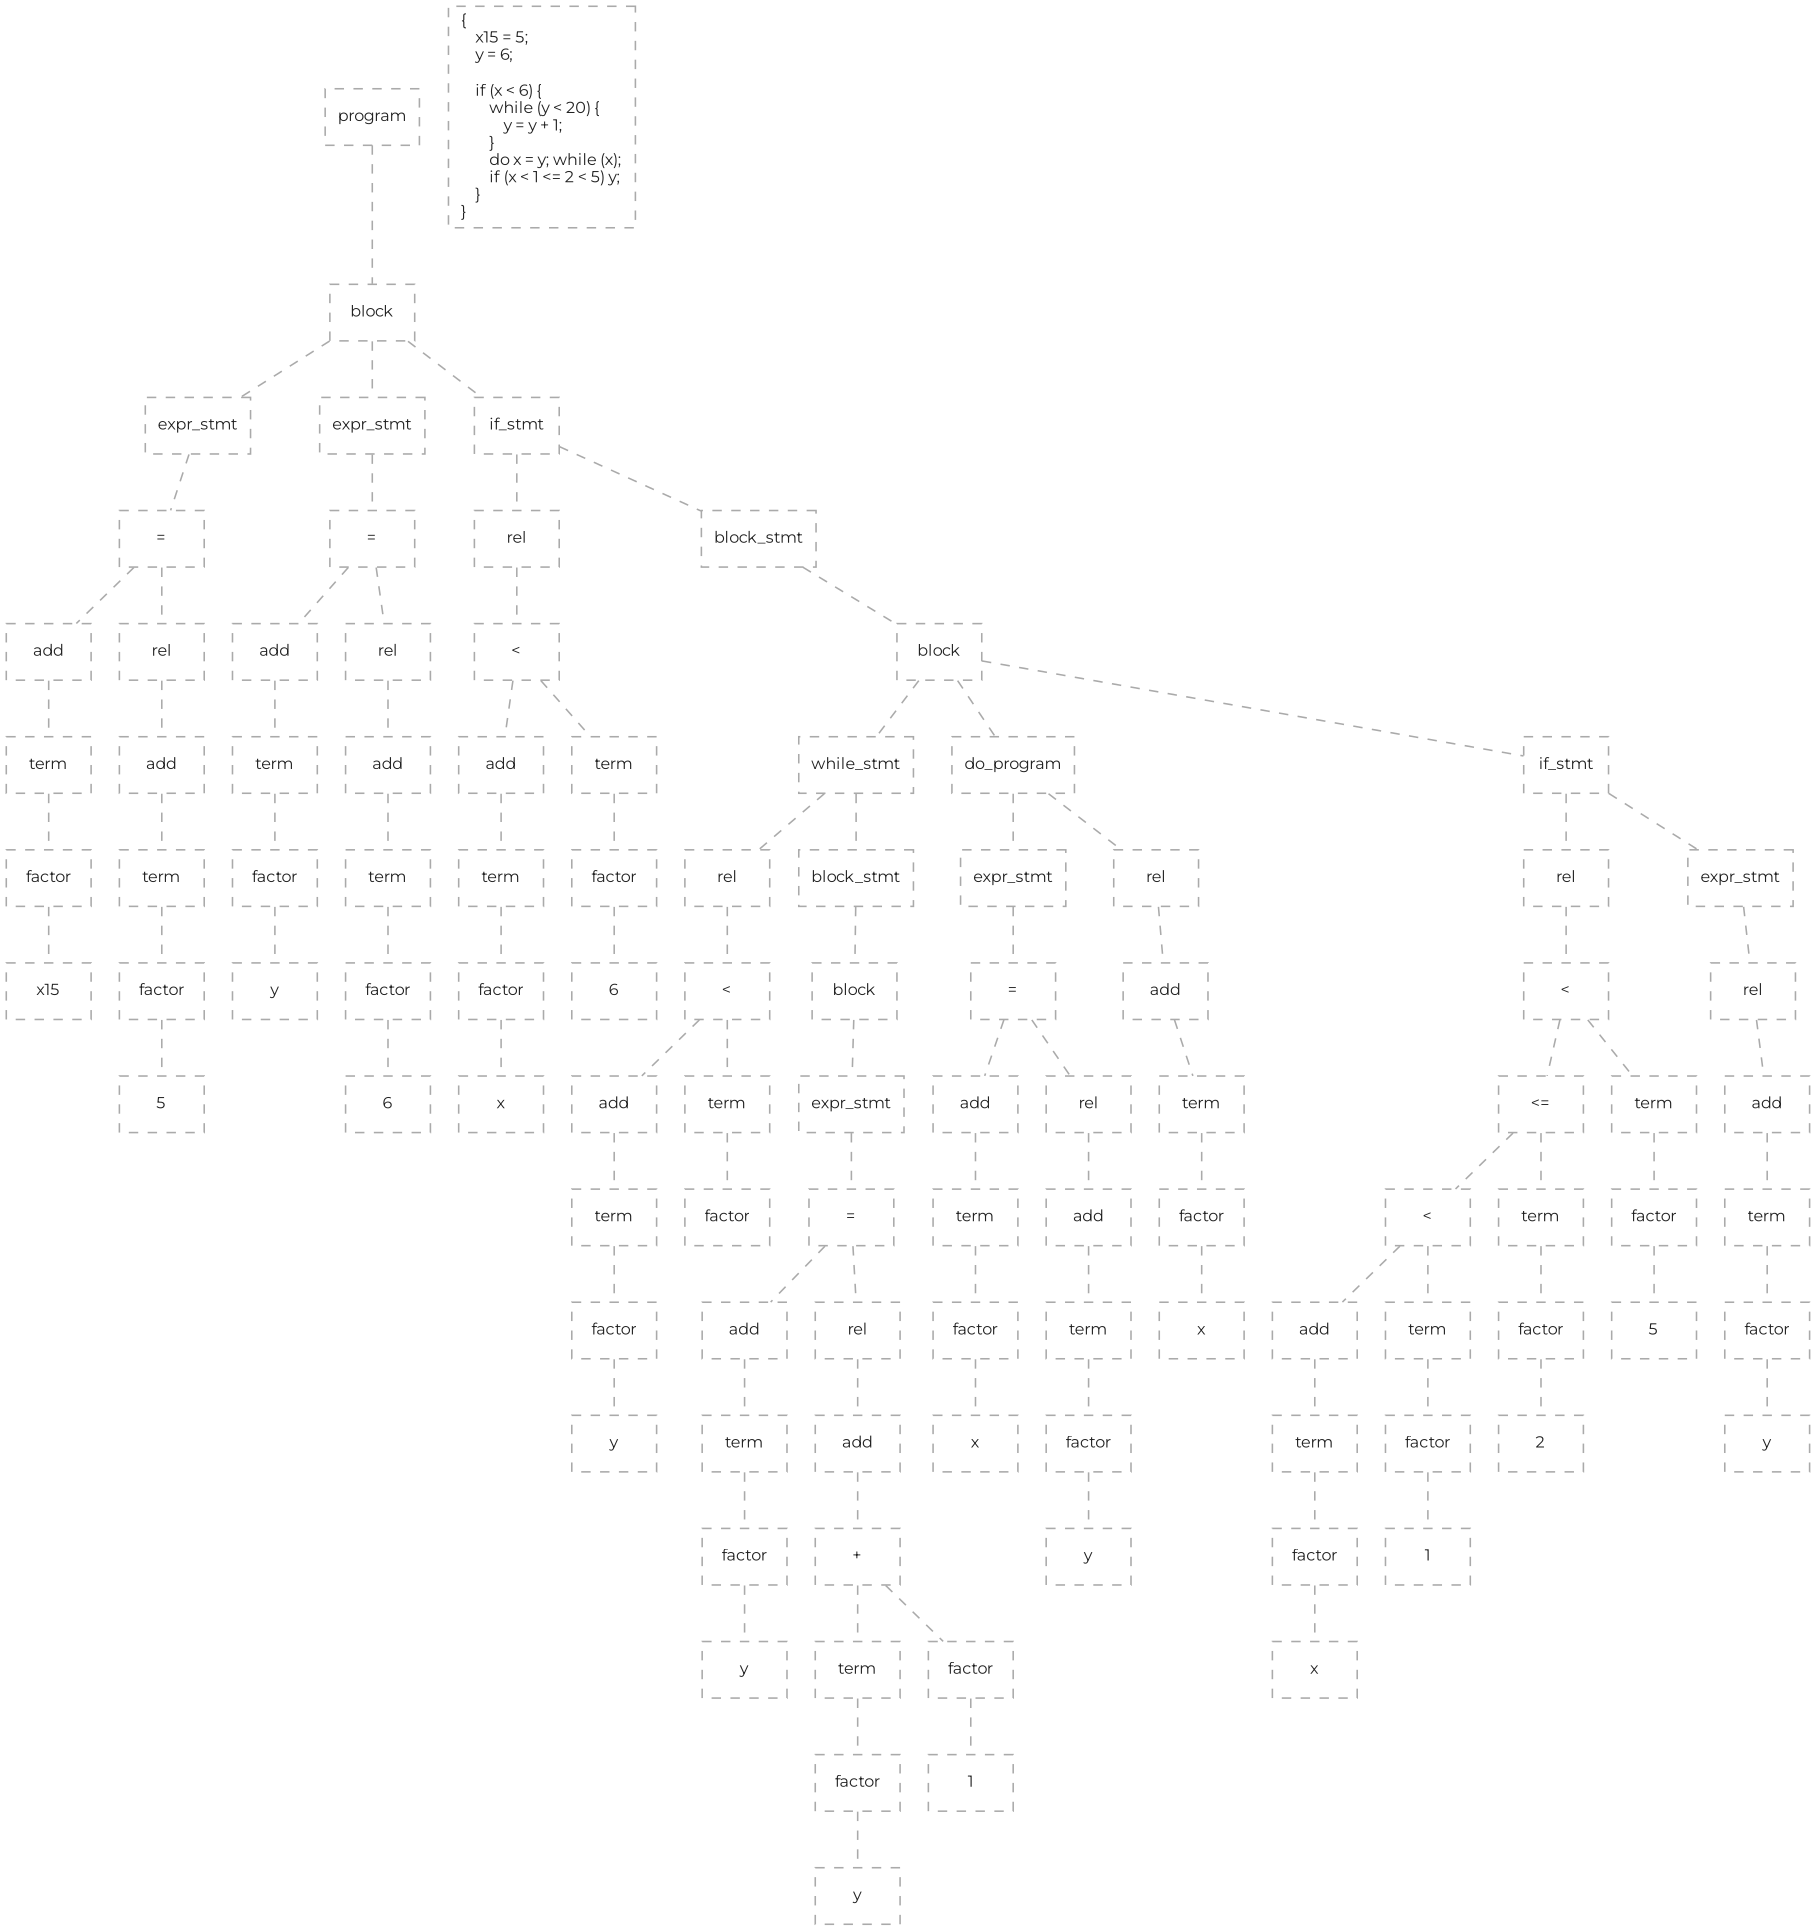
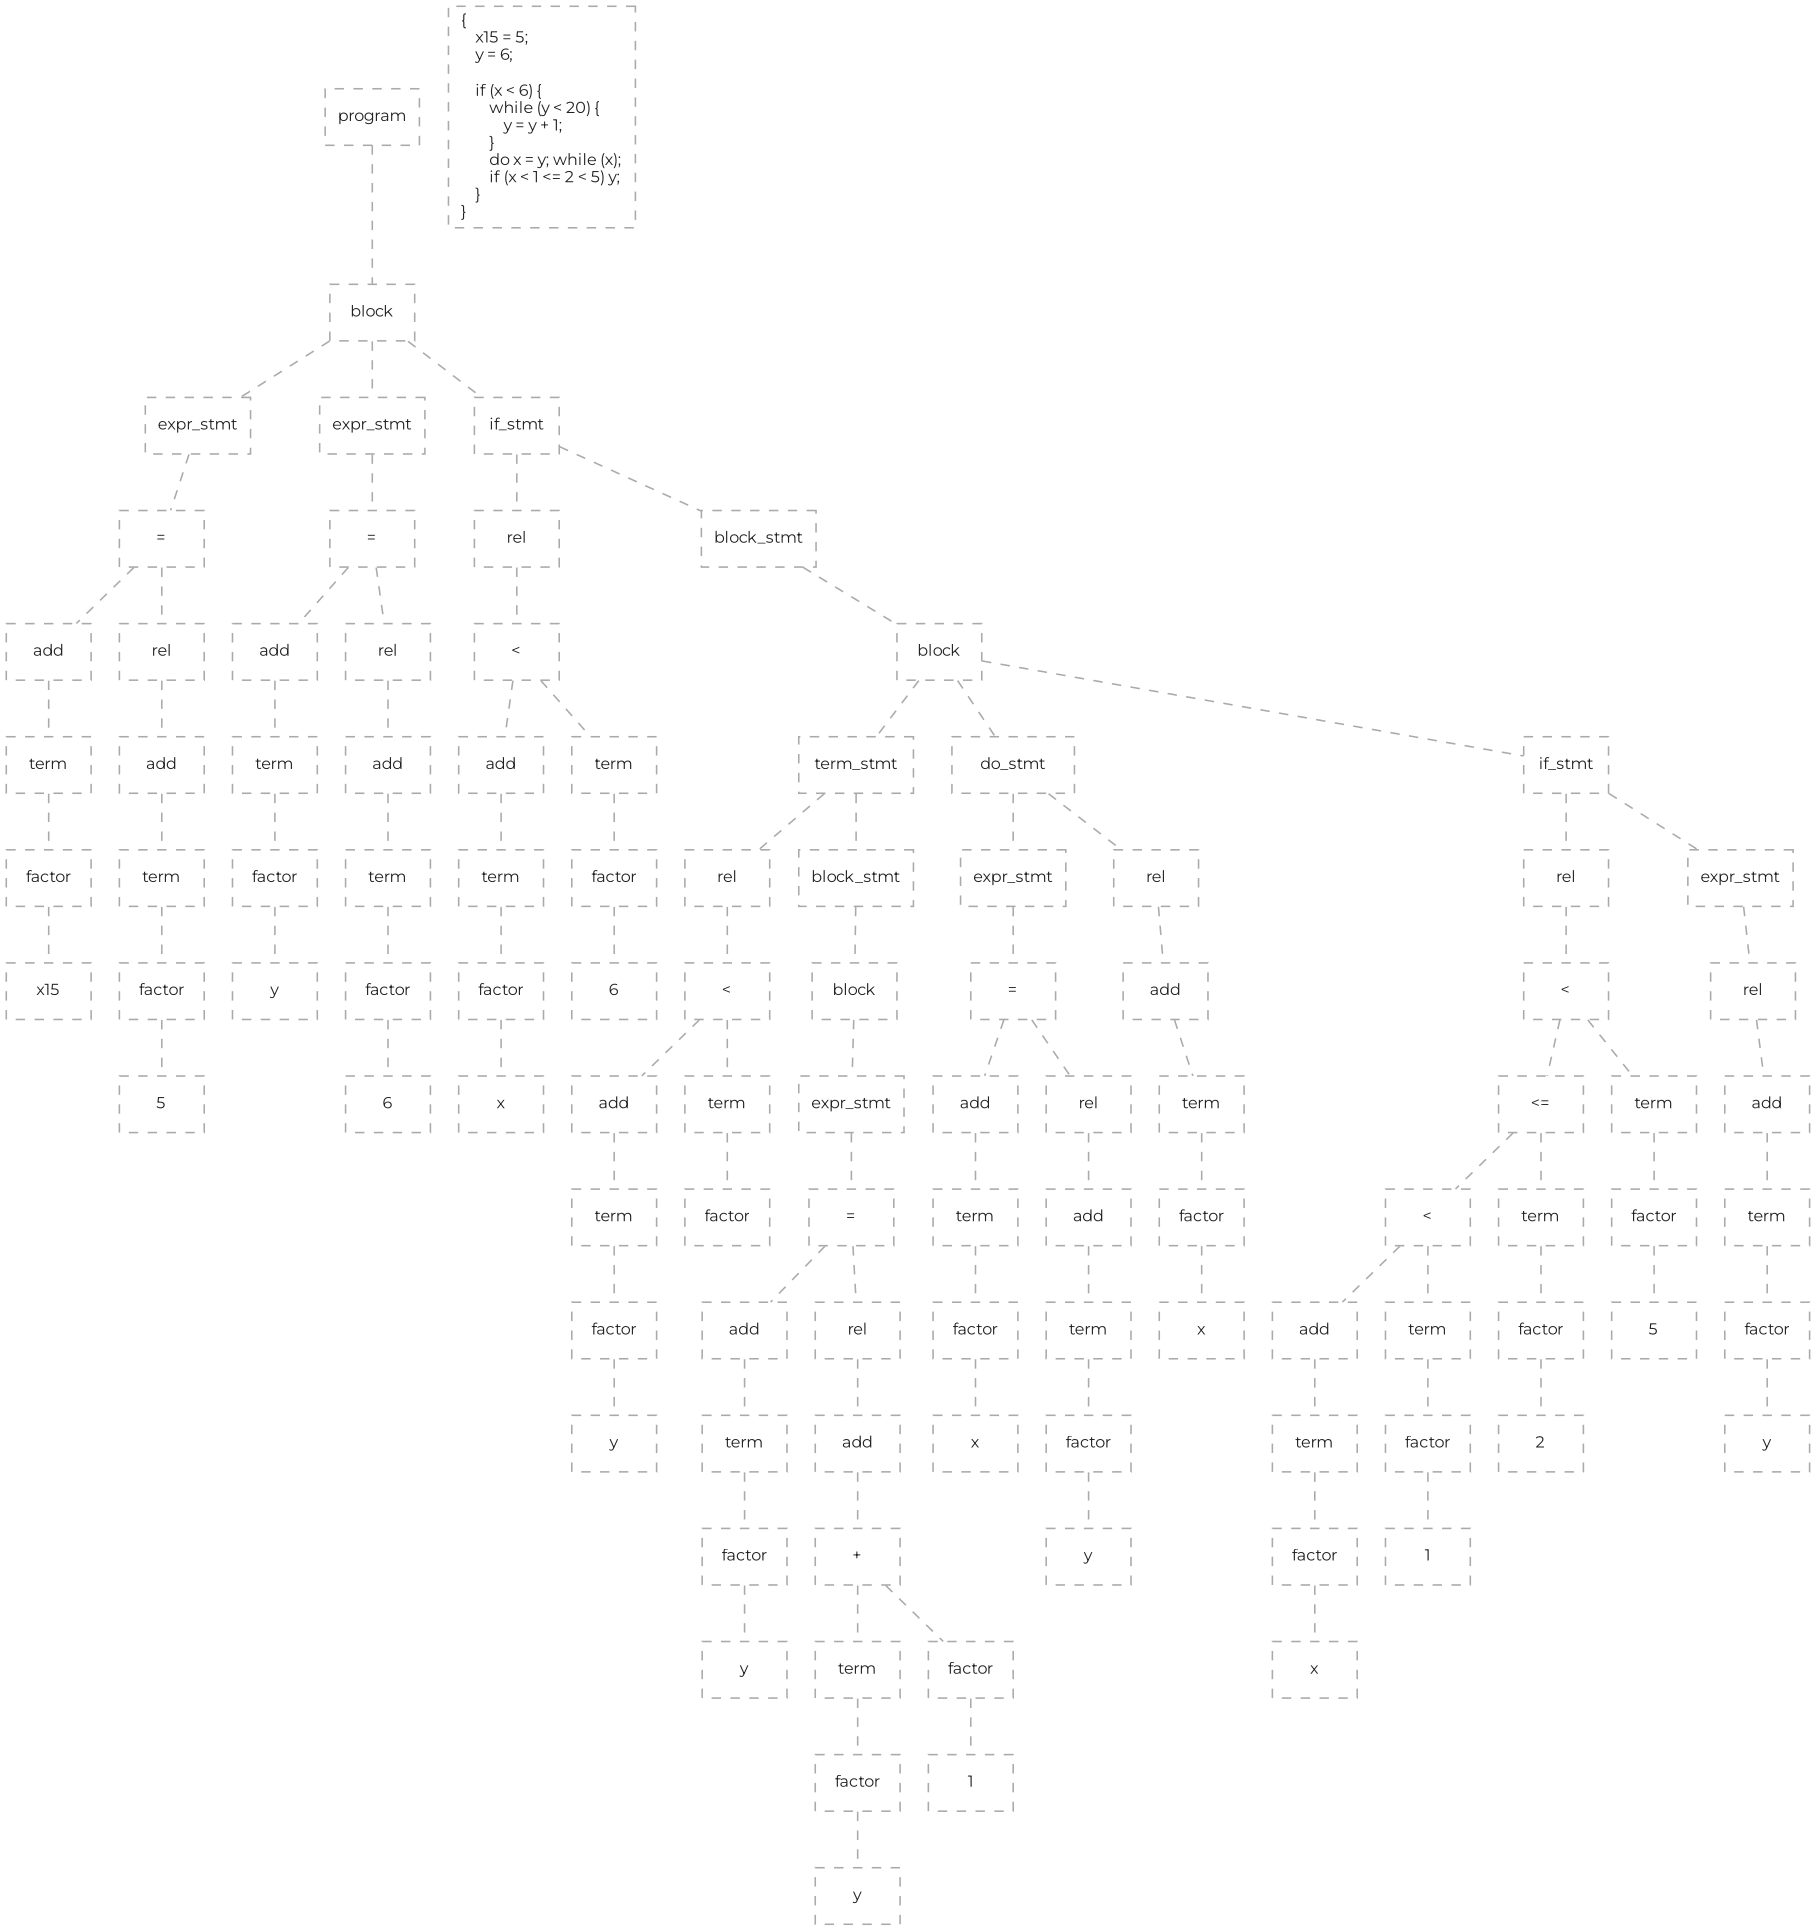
(856, 765) -> (856, 765)
(1013, 765) -> (1013, 765)
